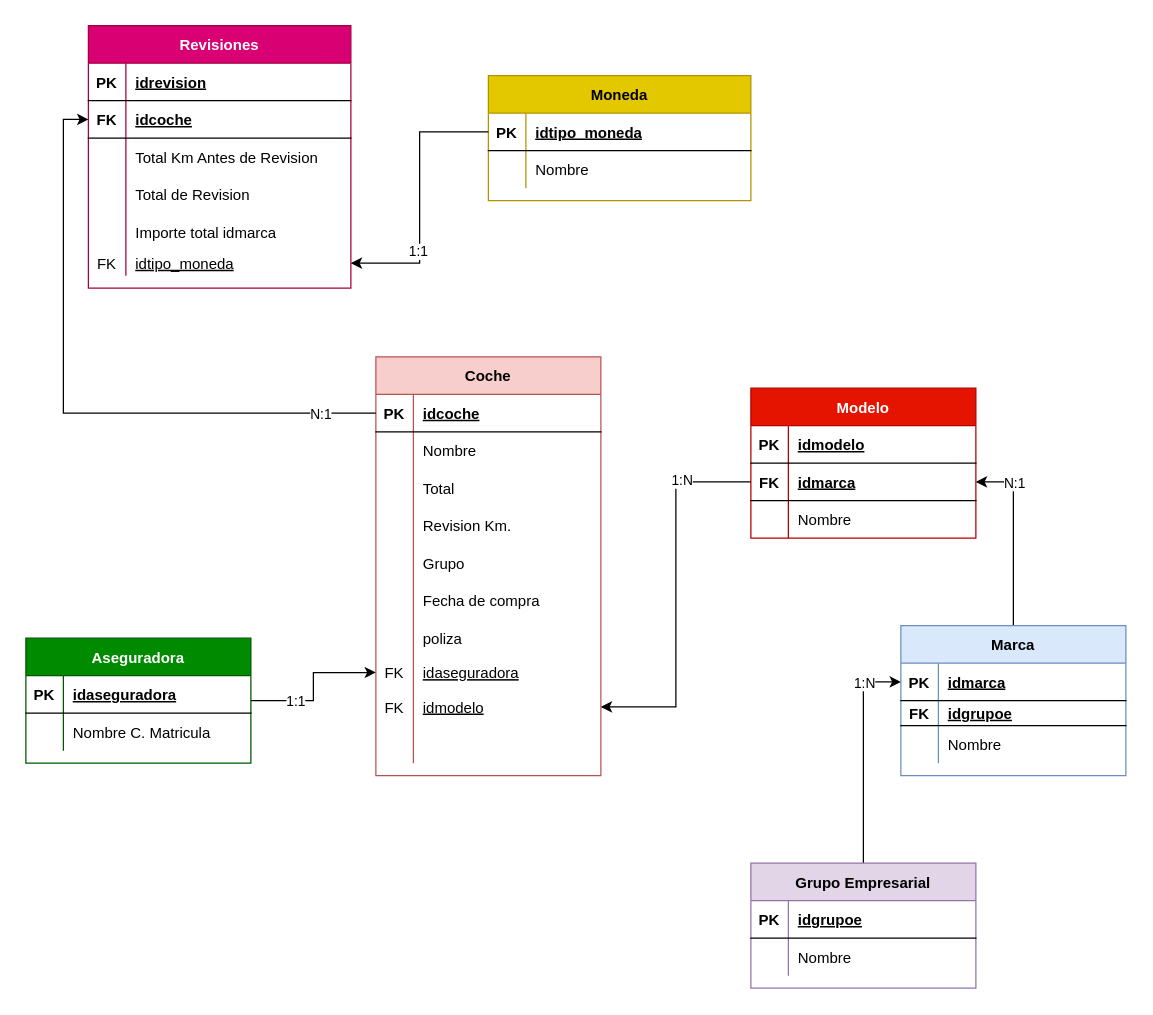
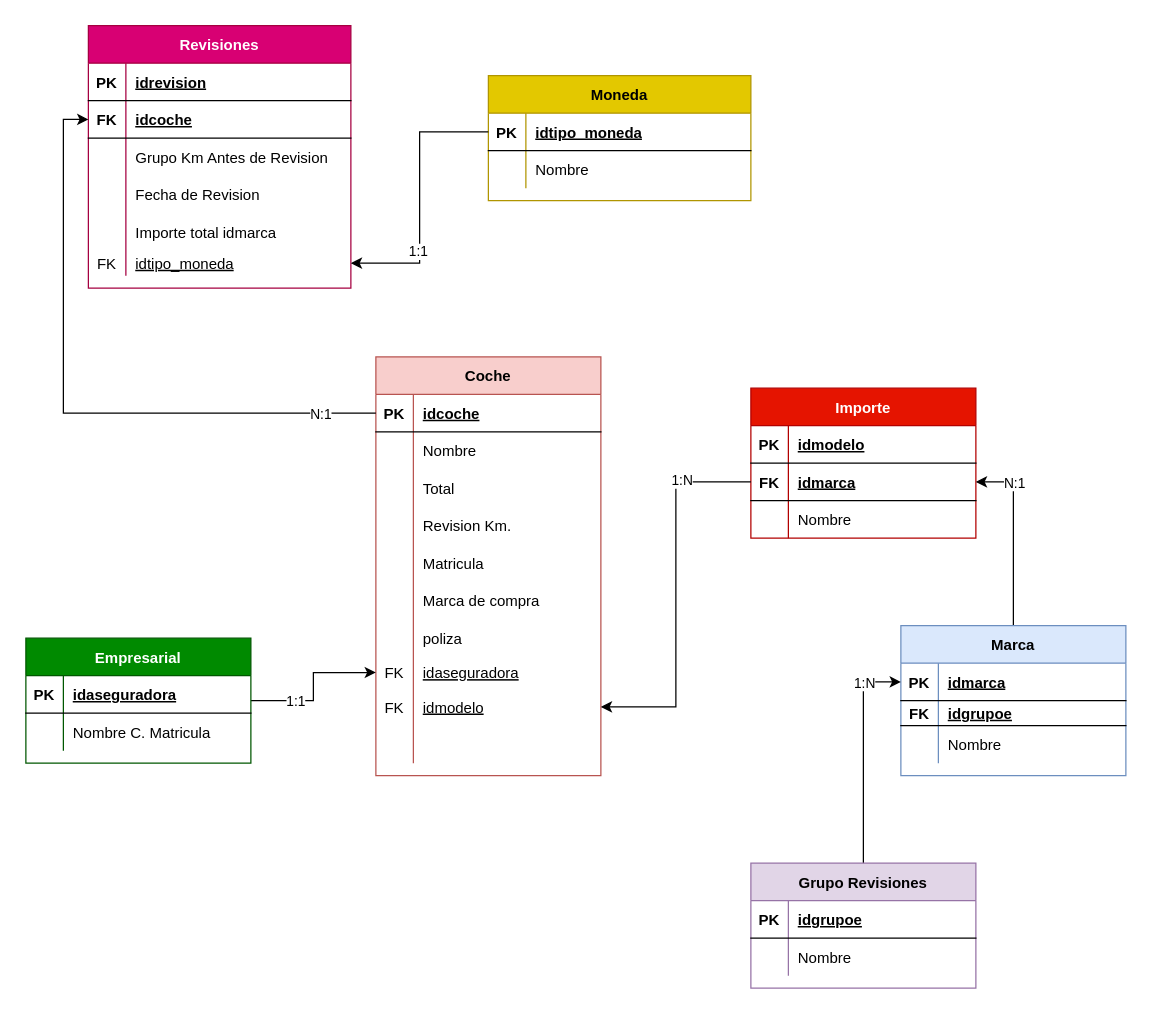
(231, 158) -> (233, 158)
(197, 195) -> (199, 195)
(863, 408) -> (863, 408)
(444, 564) -> (456, 564)
(482, 601) -> (482, 601)
(138, 658) -> (138, 658)
(863, 883) -> (863, 883)
